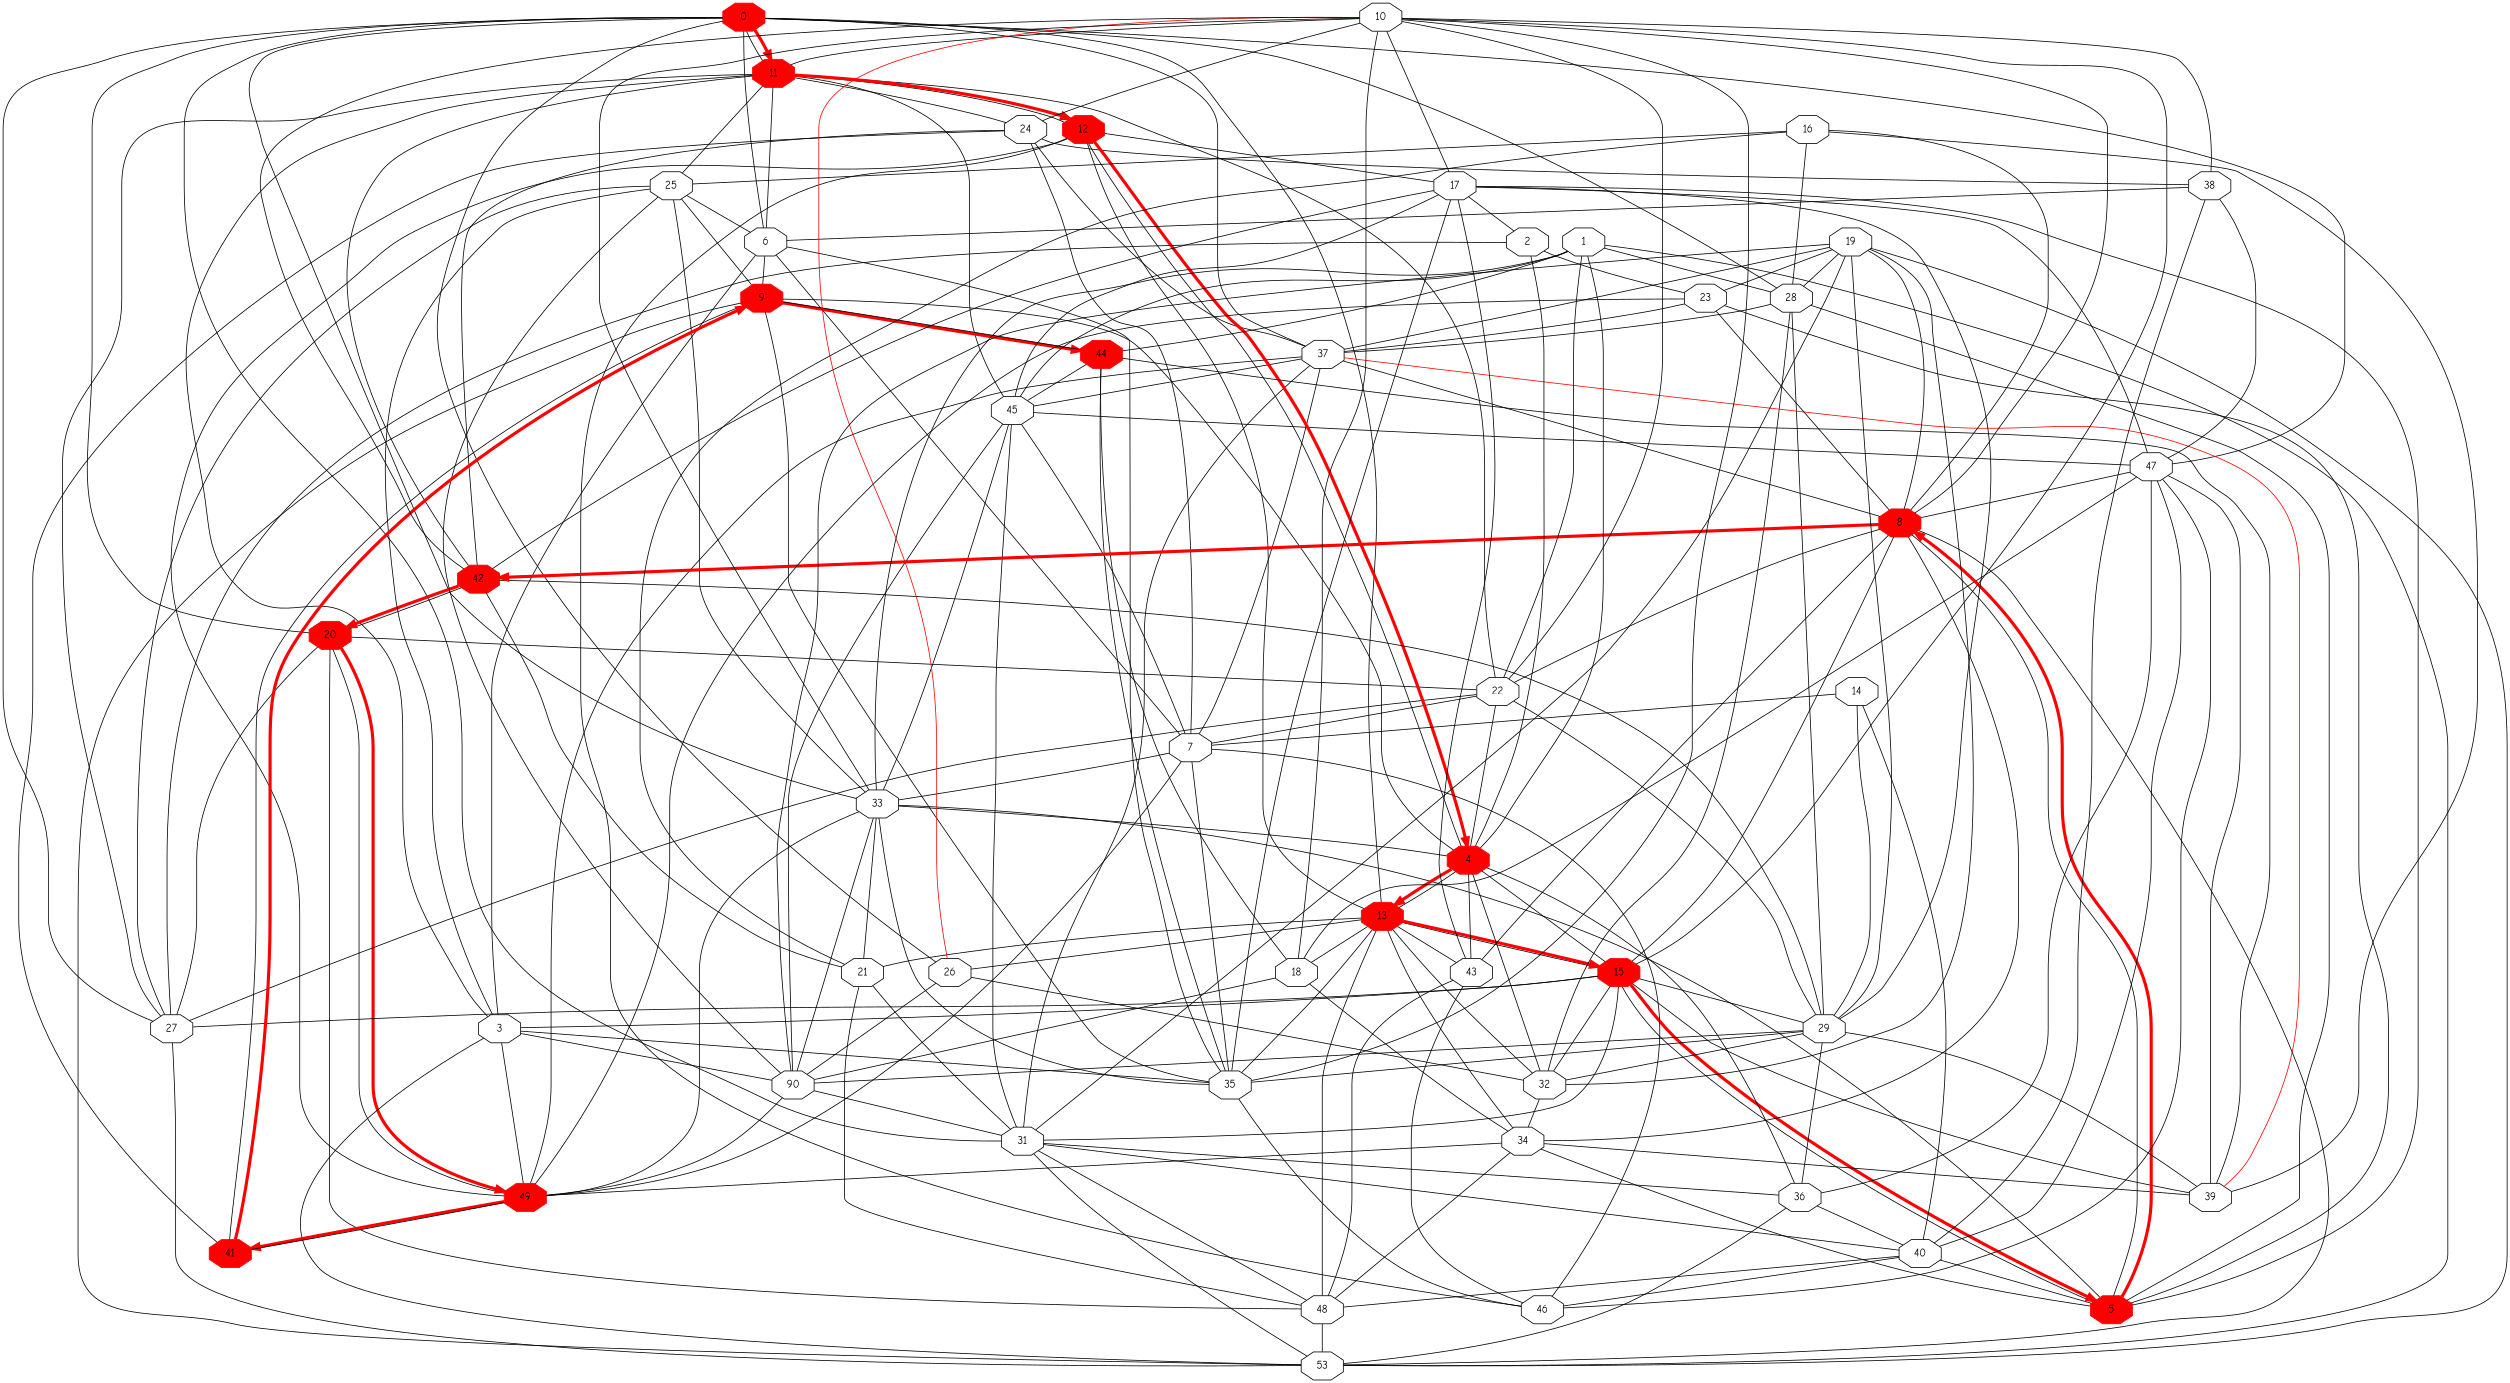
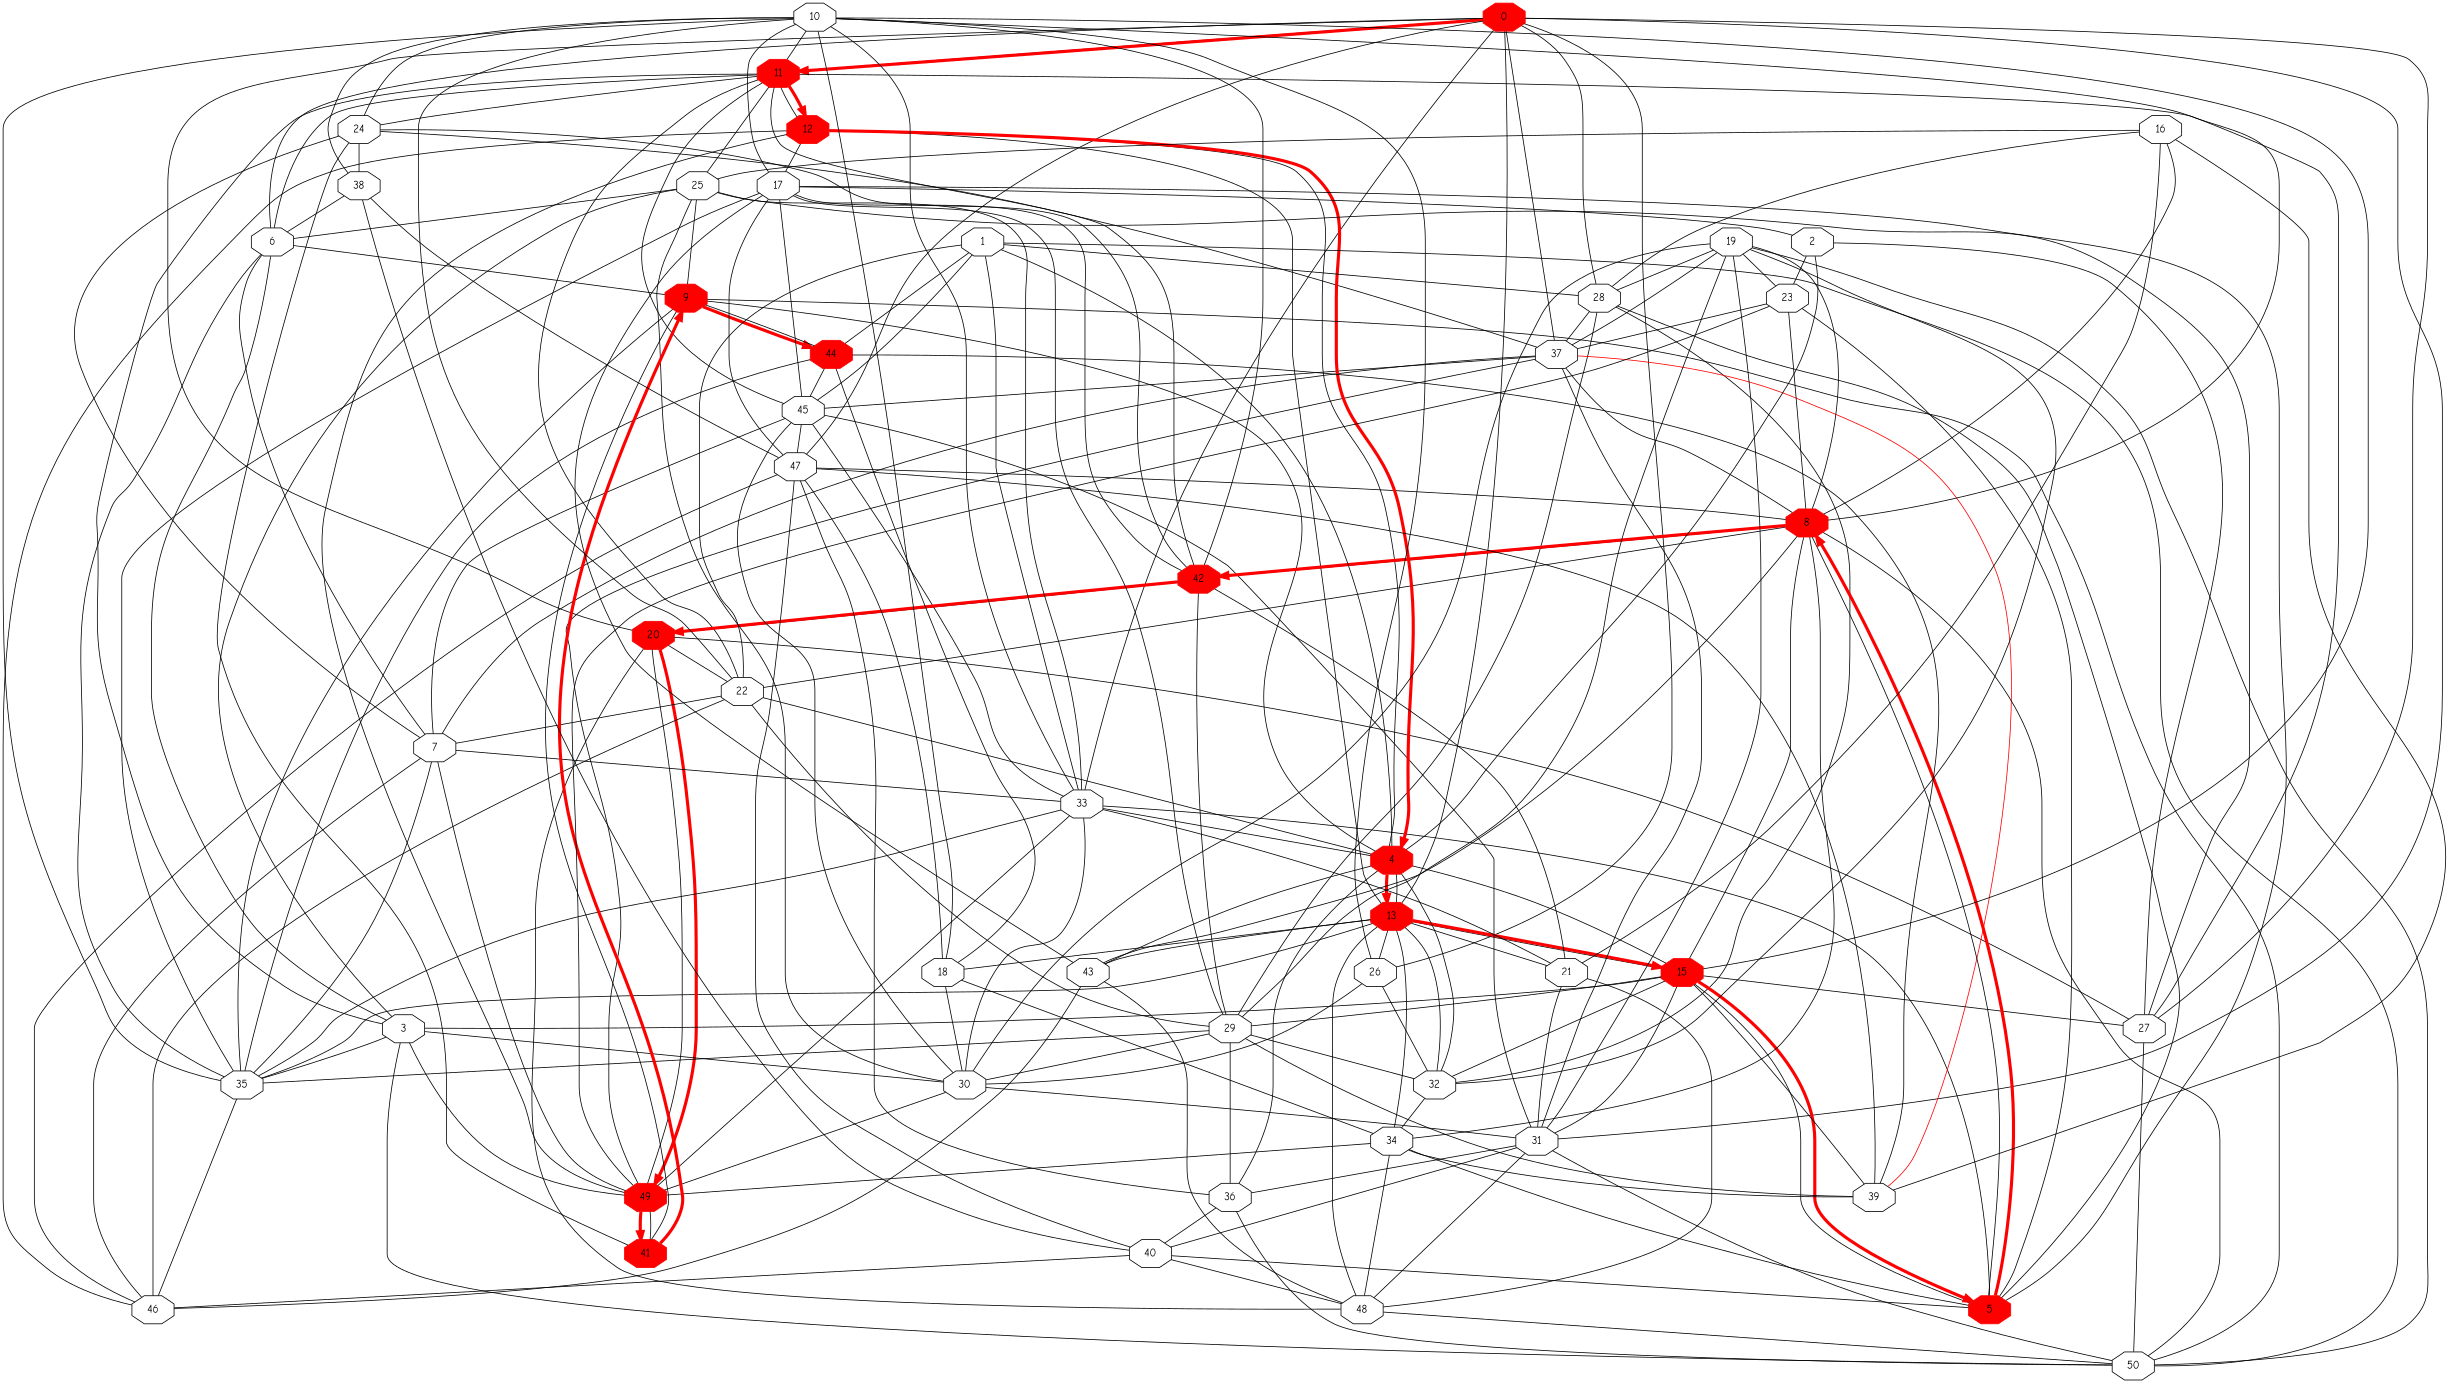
(819, 230) -> (1425, 262)
(1857, 692) -> none
(818, 799) -> (316, 907)
(793, 1085) -> (965, 1085)
(1322, 1366) -> (2133, 1366)
